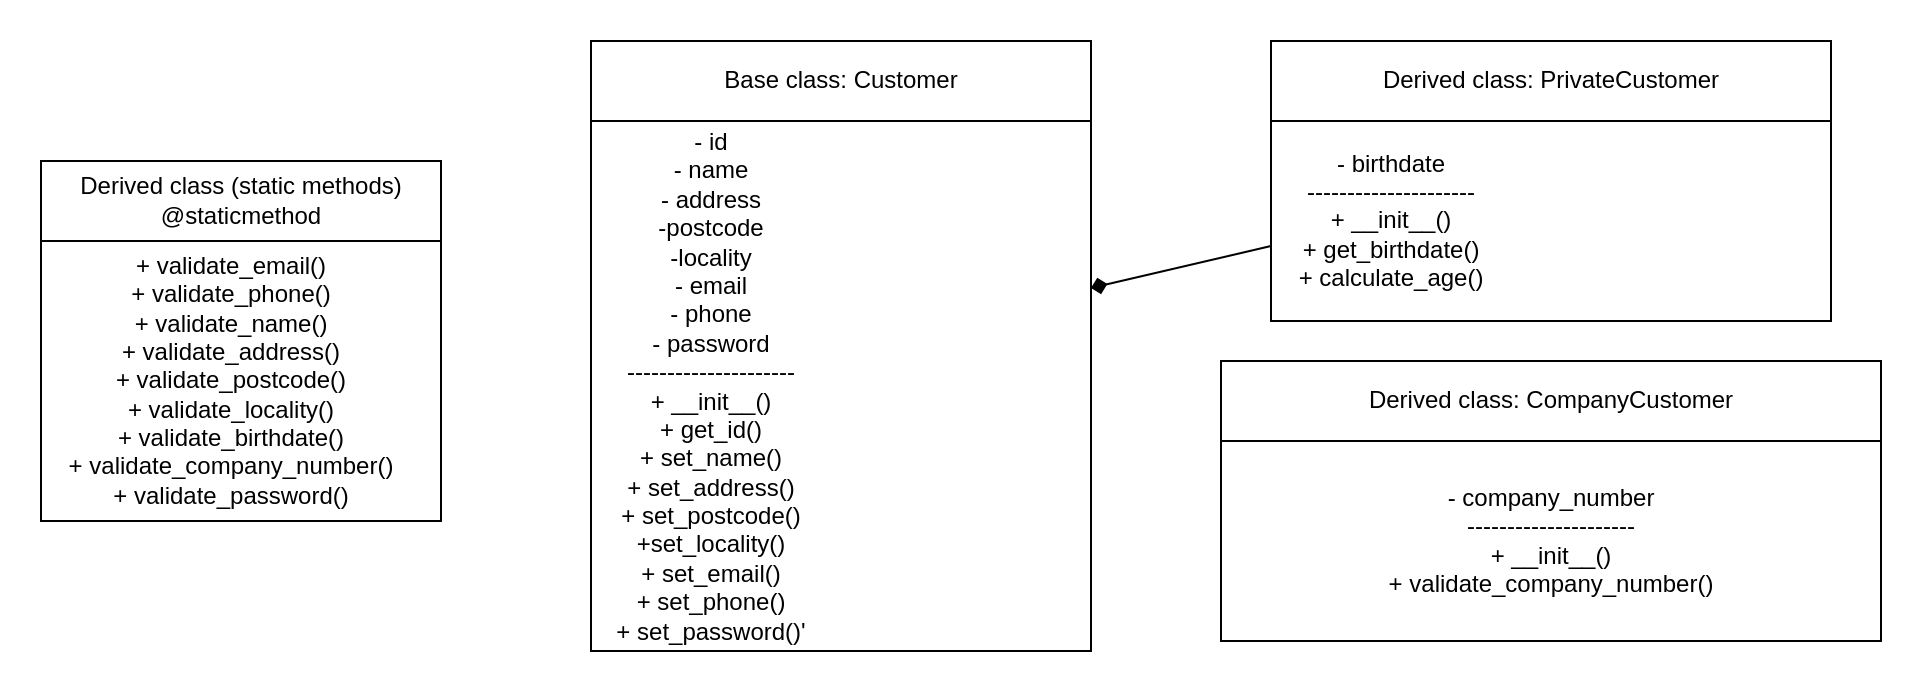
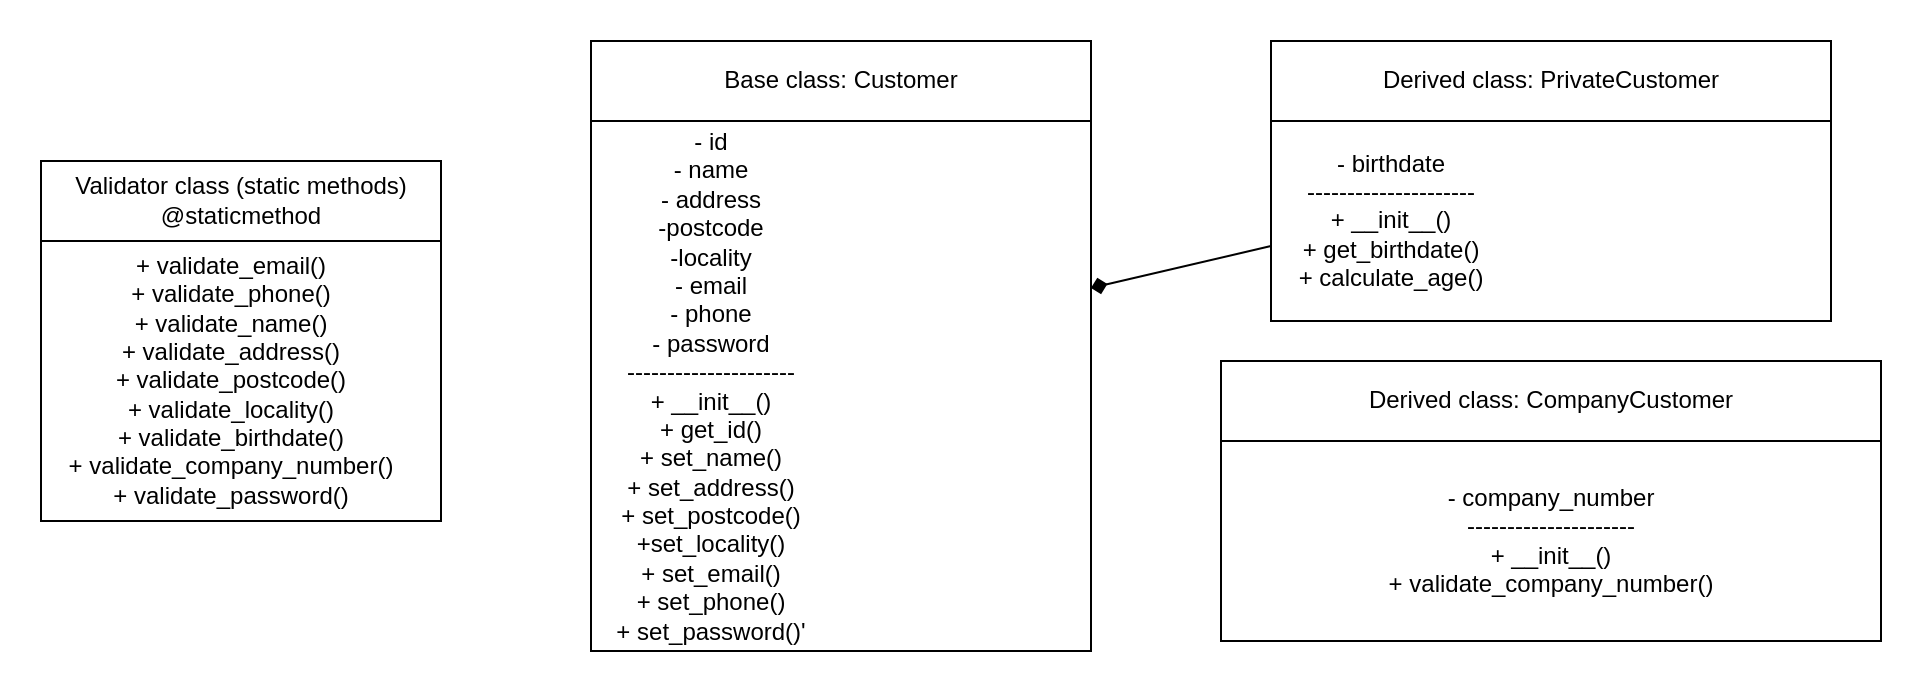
(242, 201) -> (242, 201)
